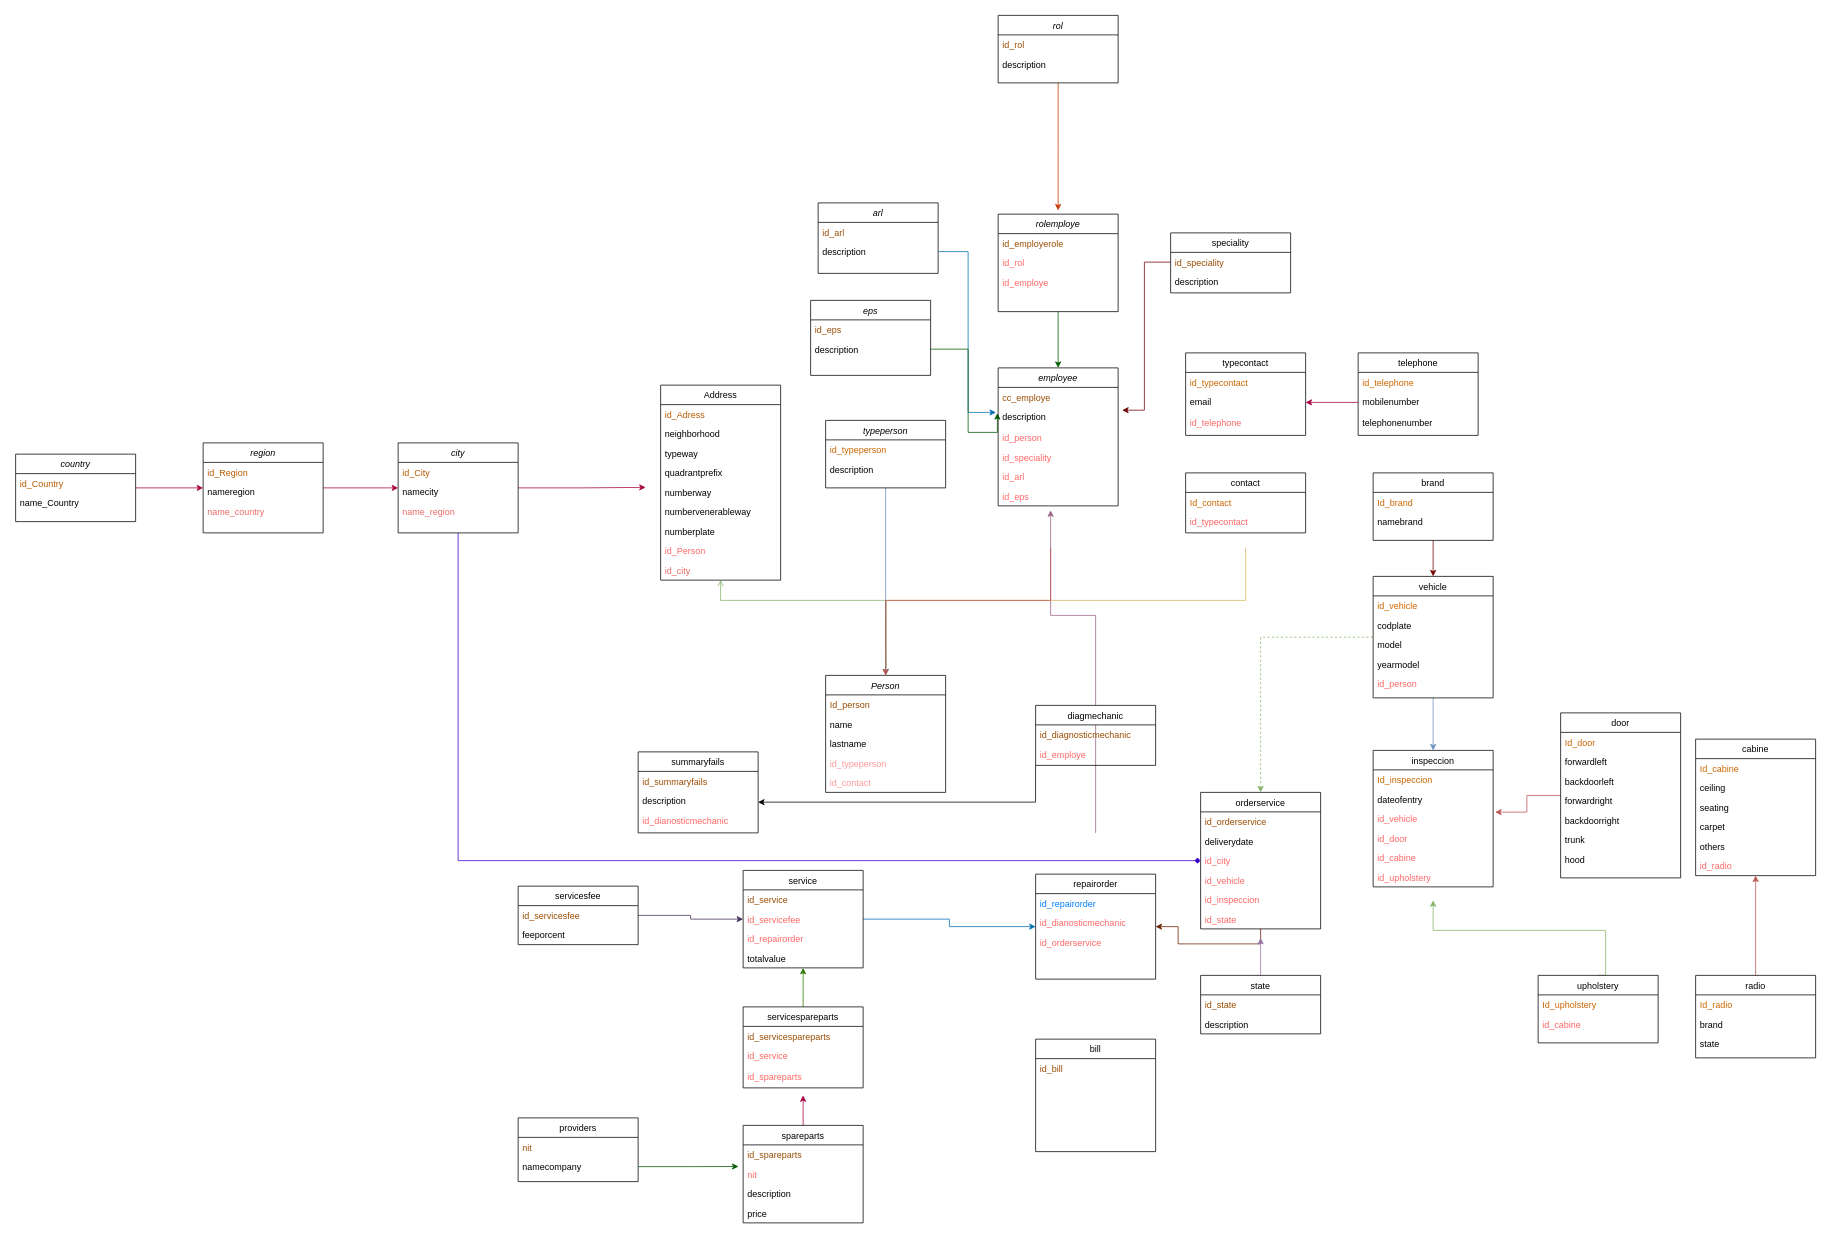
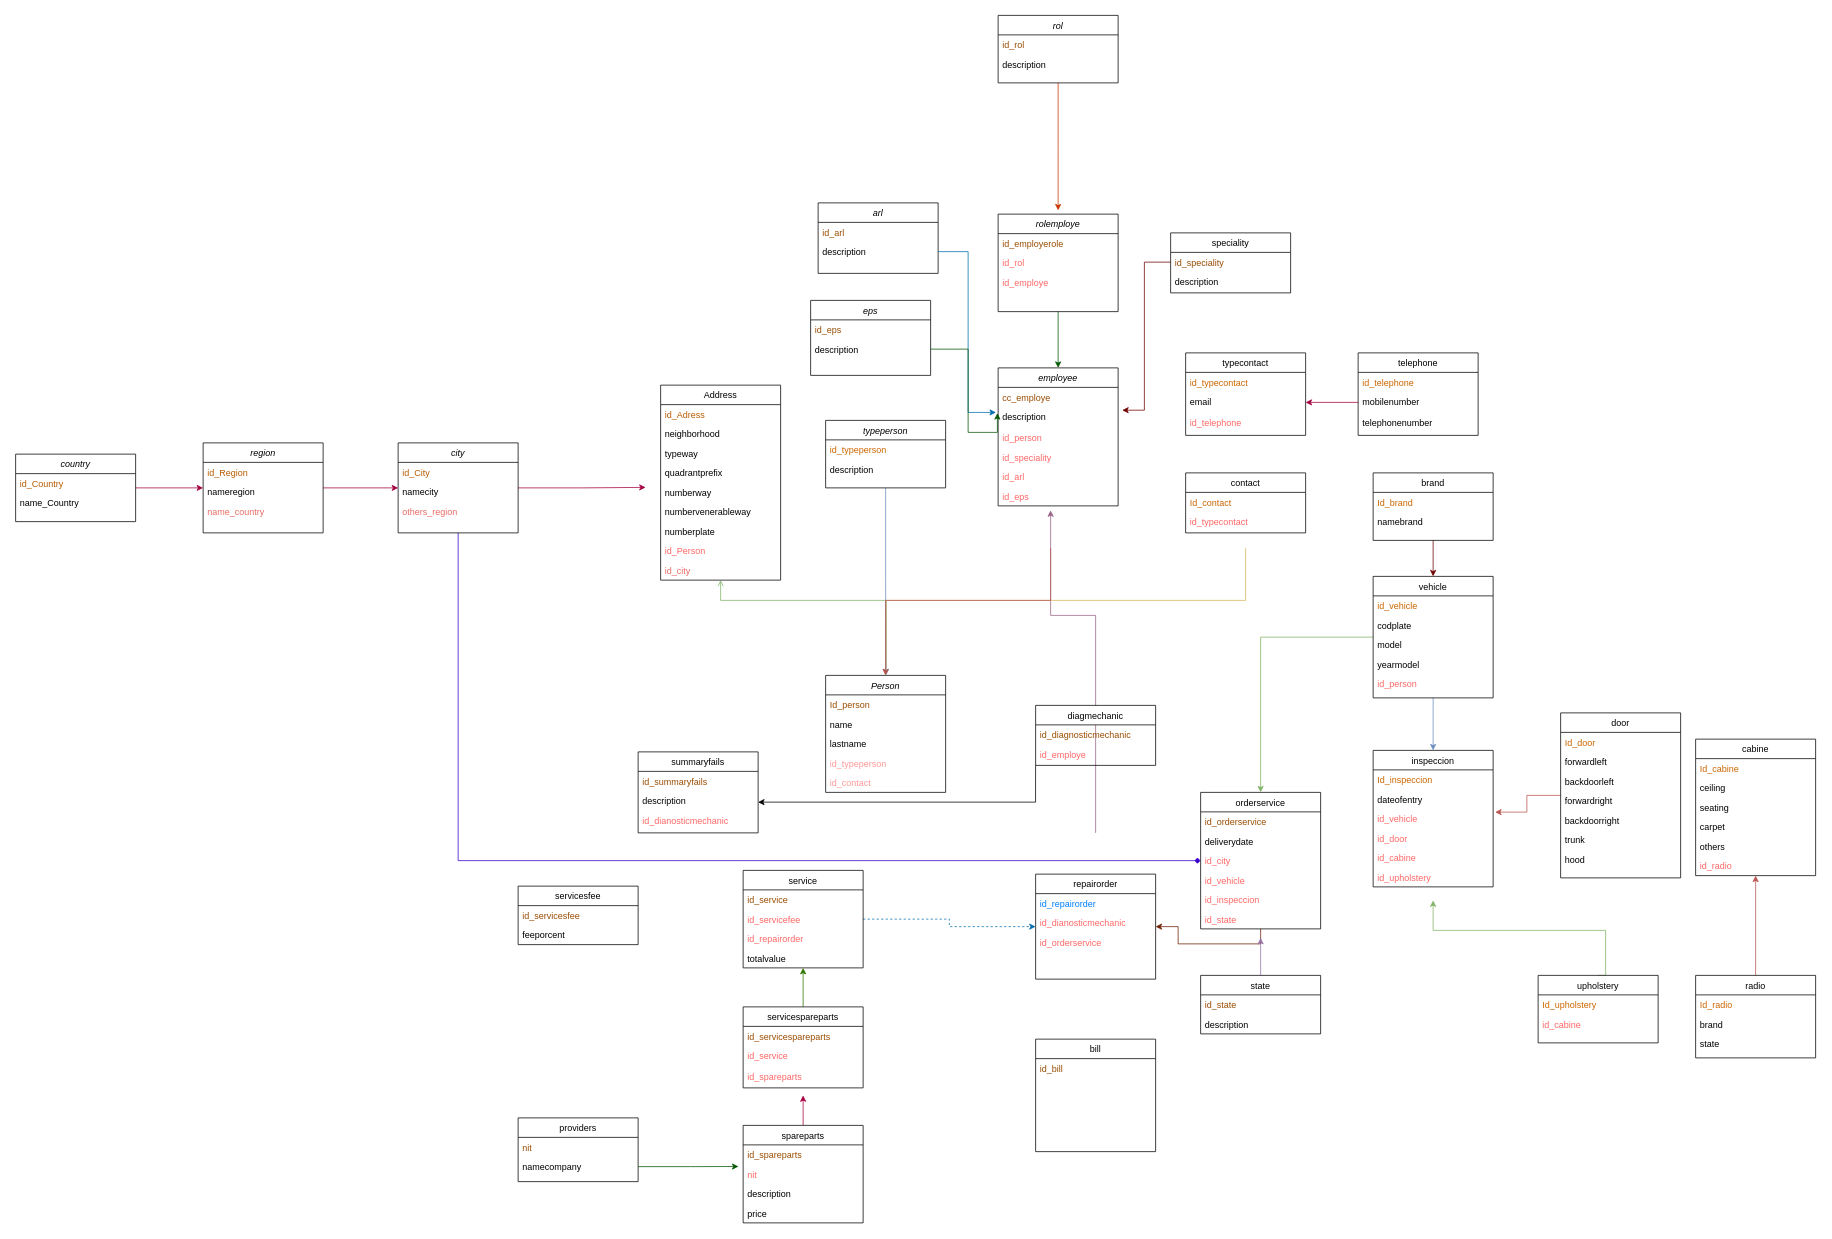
(429, 512) -> (434, 512)
(1260, 657) -> (1260, 657)
(667, 915) -> none
(949, 920) -> (949, 920)
